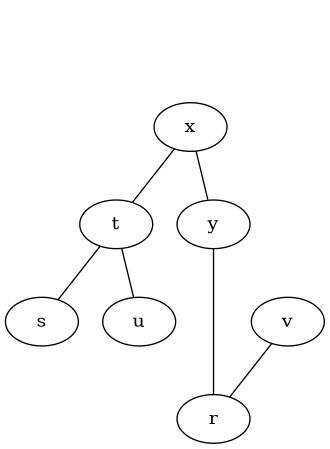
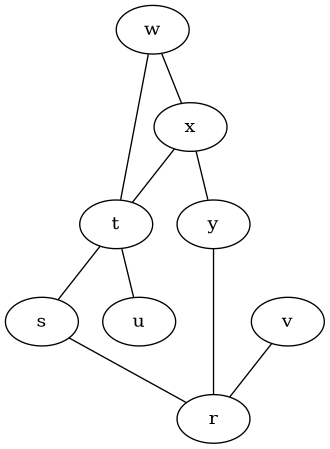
none -> (153, 30)
none -> (127, 370)
